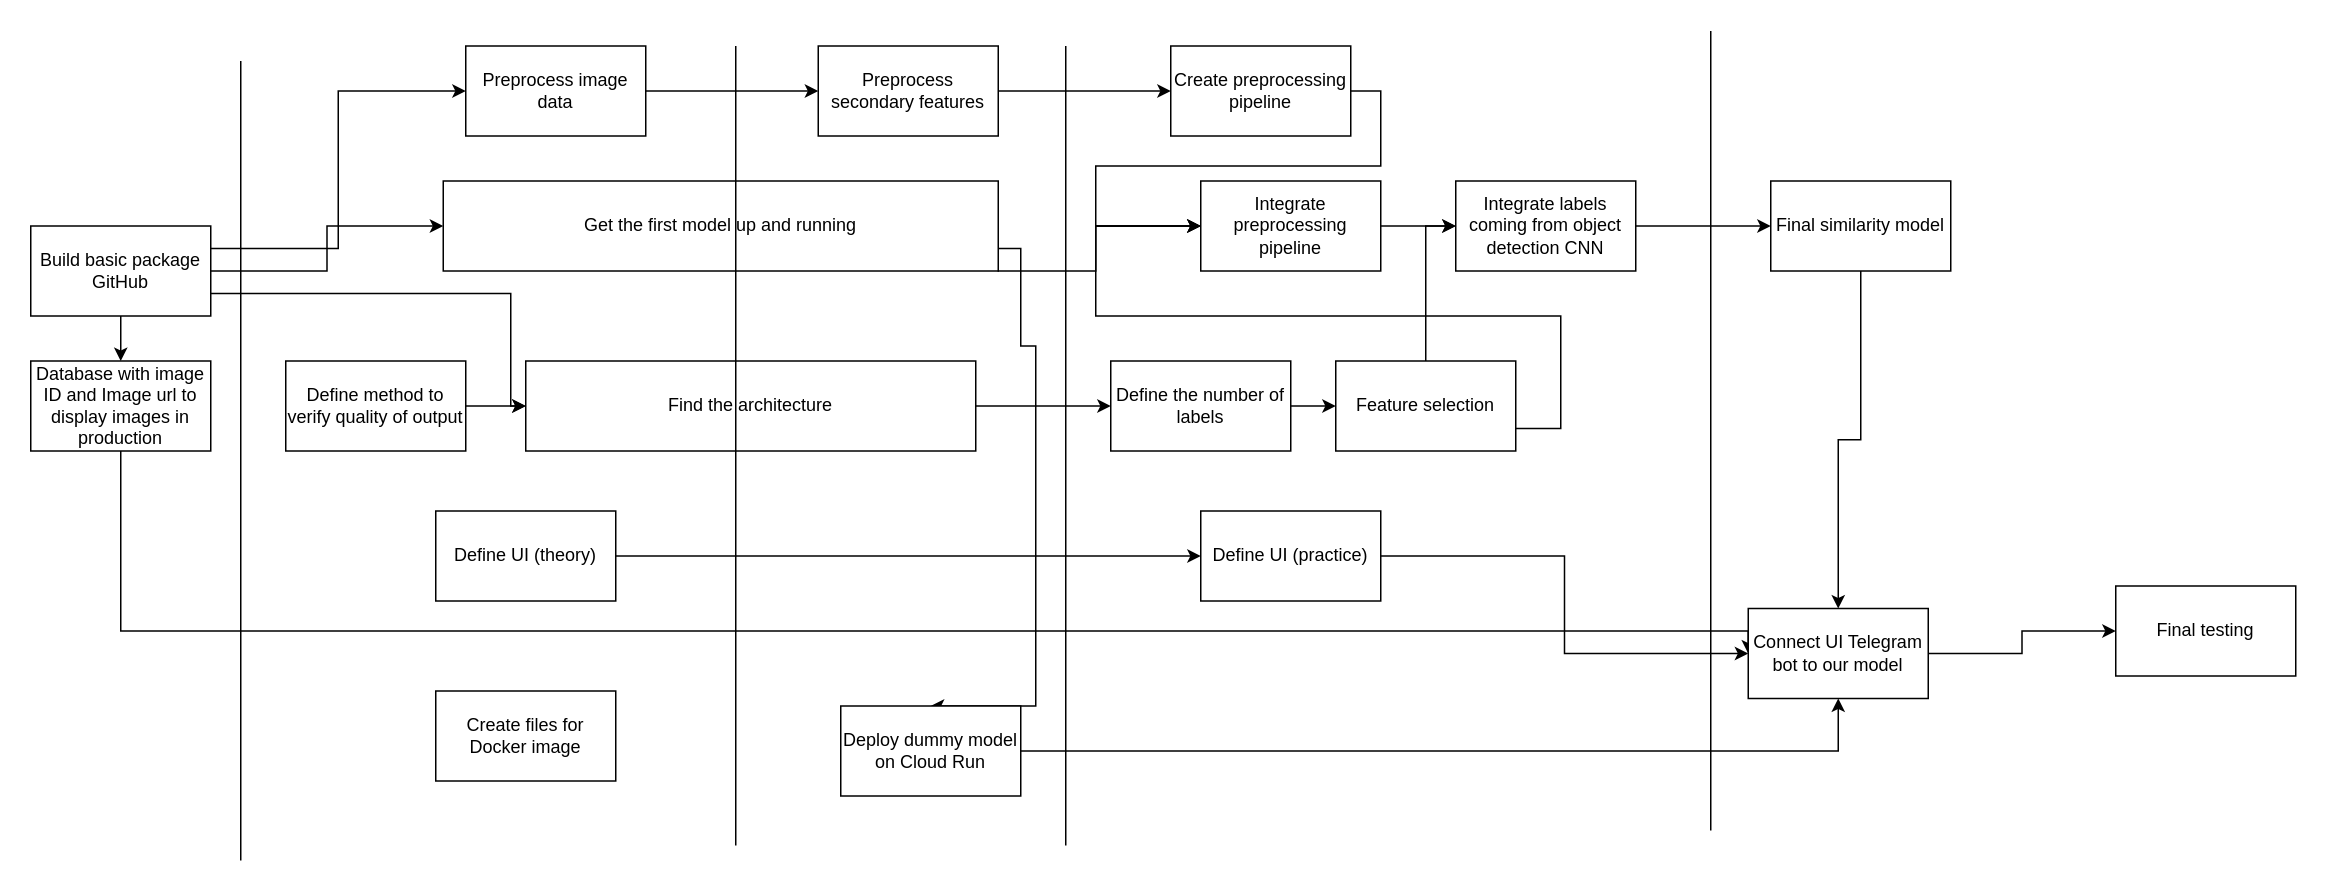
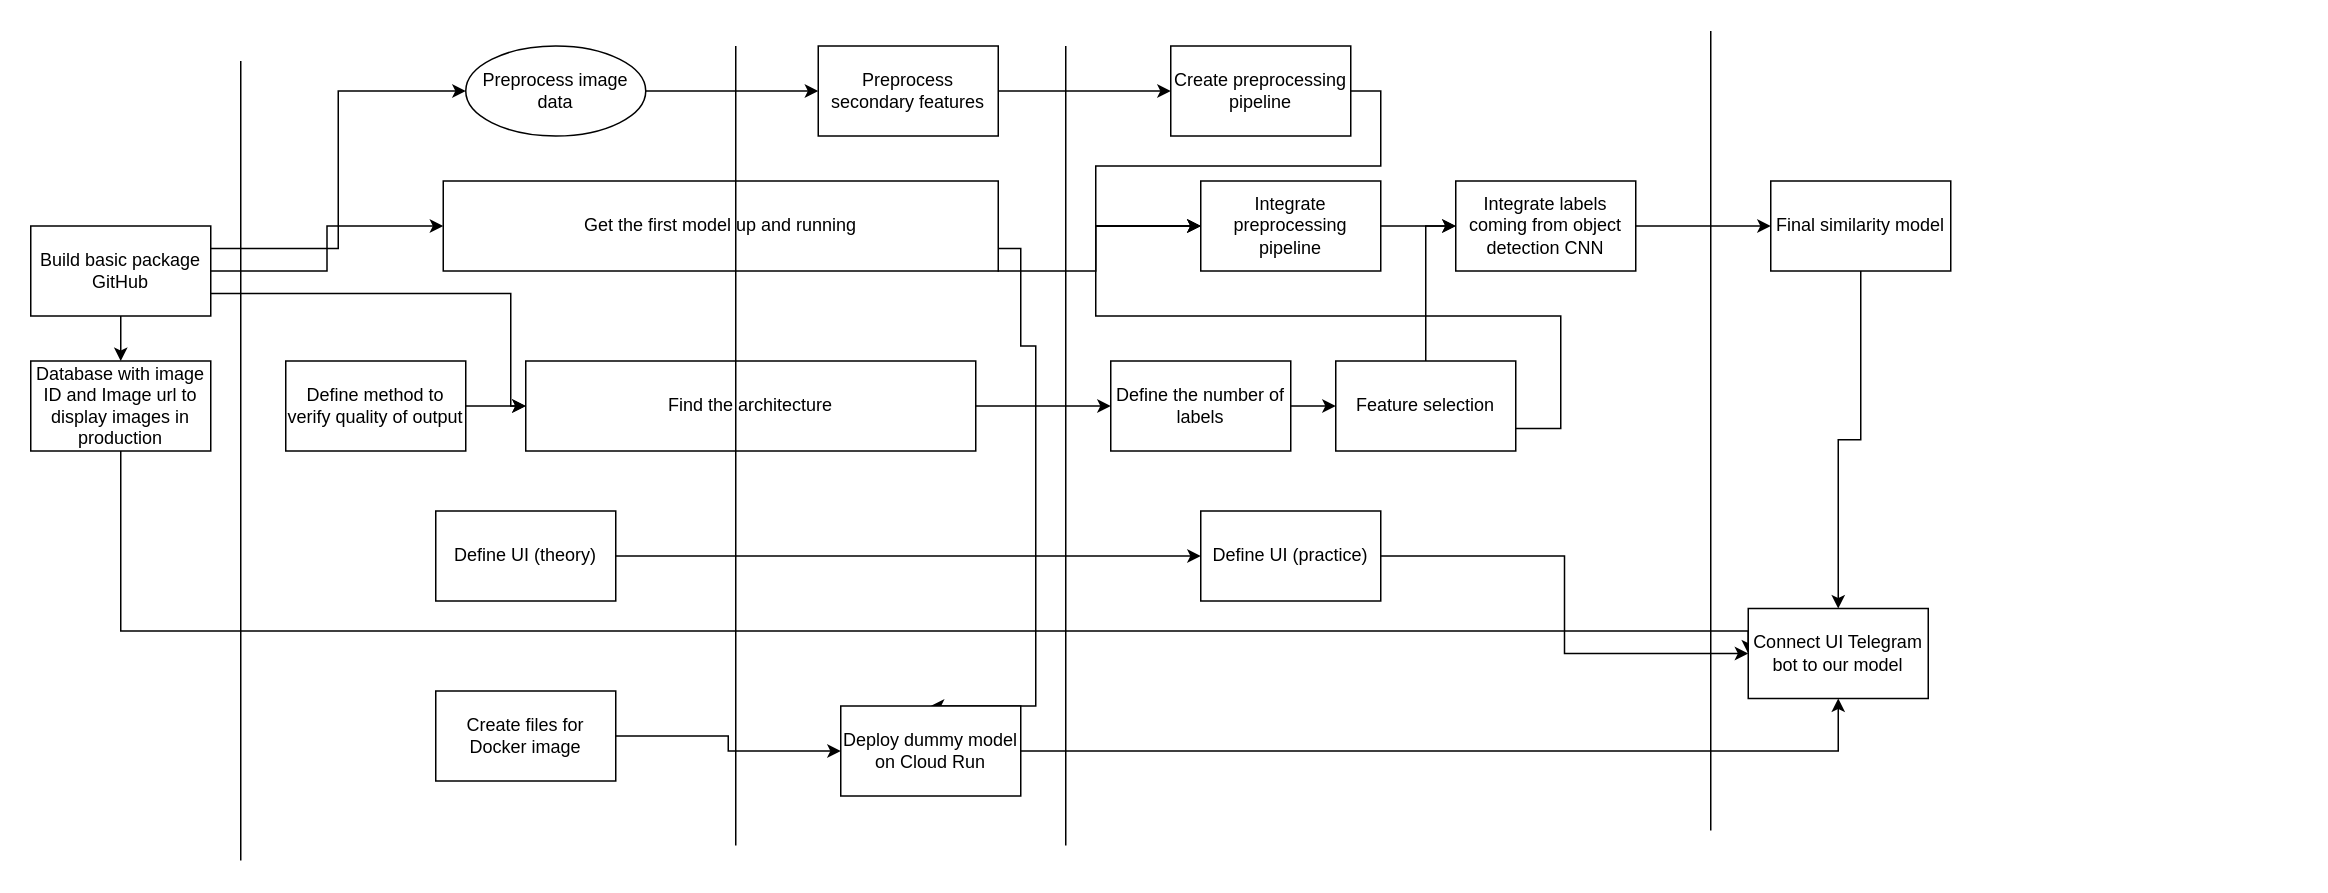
(556, 91) -> (556, 91)
(2206, 631) -> none
(2022, 647) -> none
none -> (728, 738)
